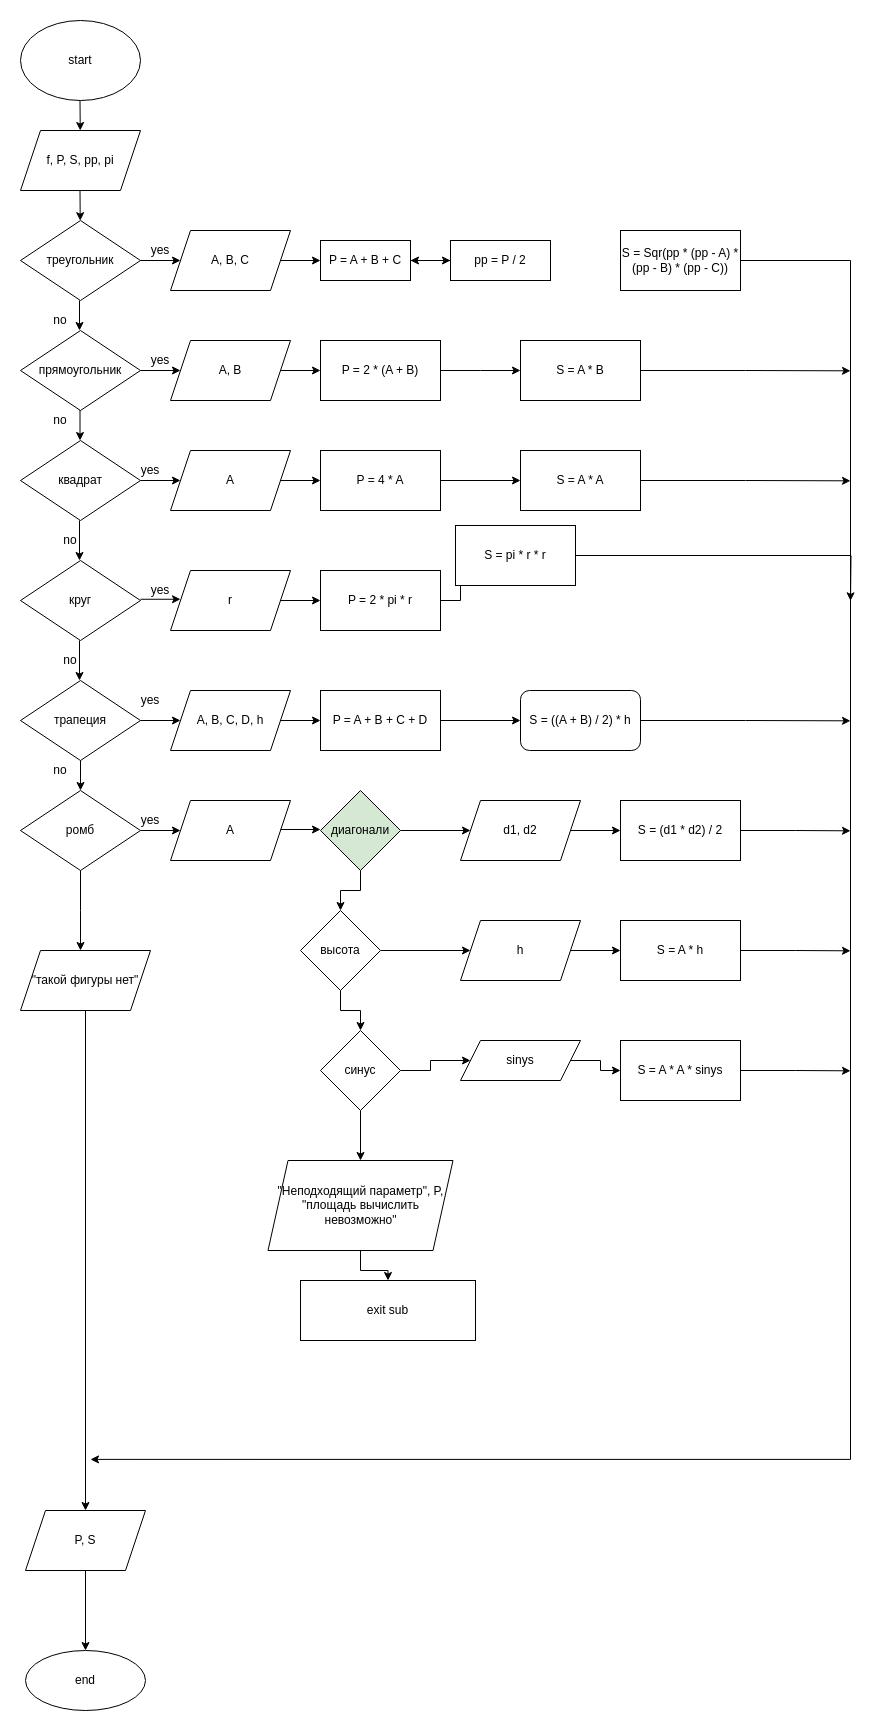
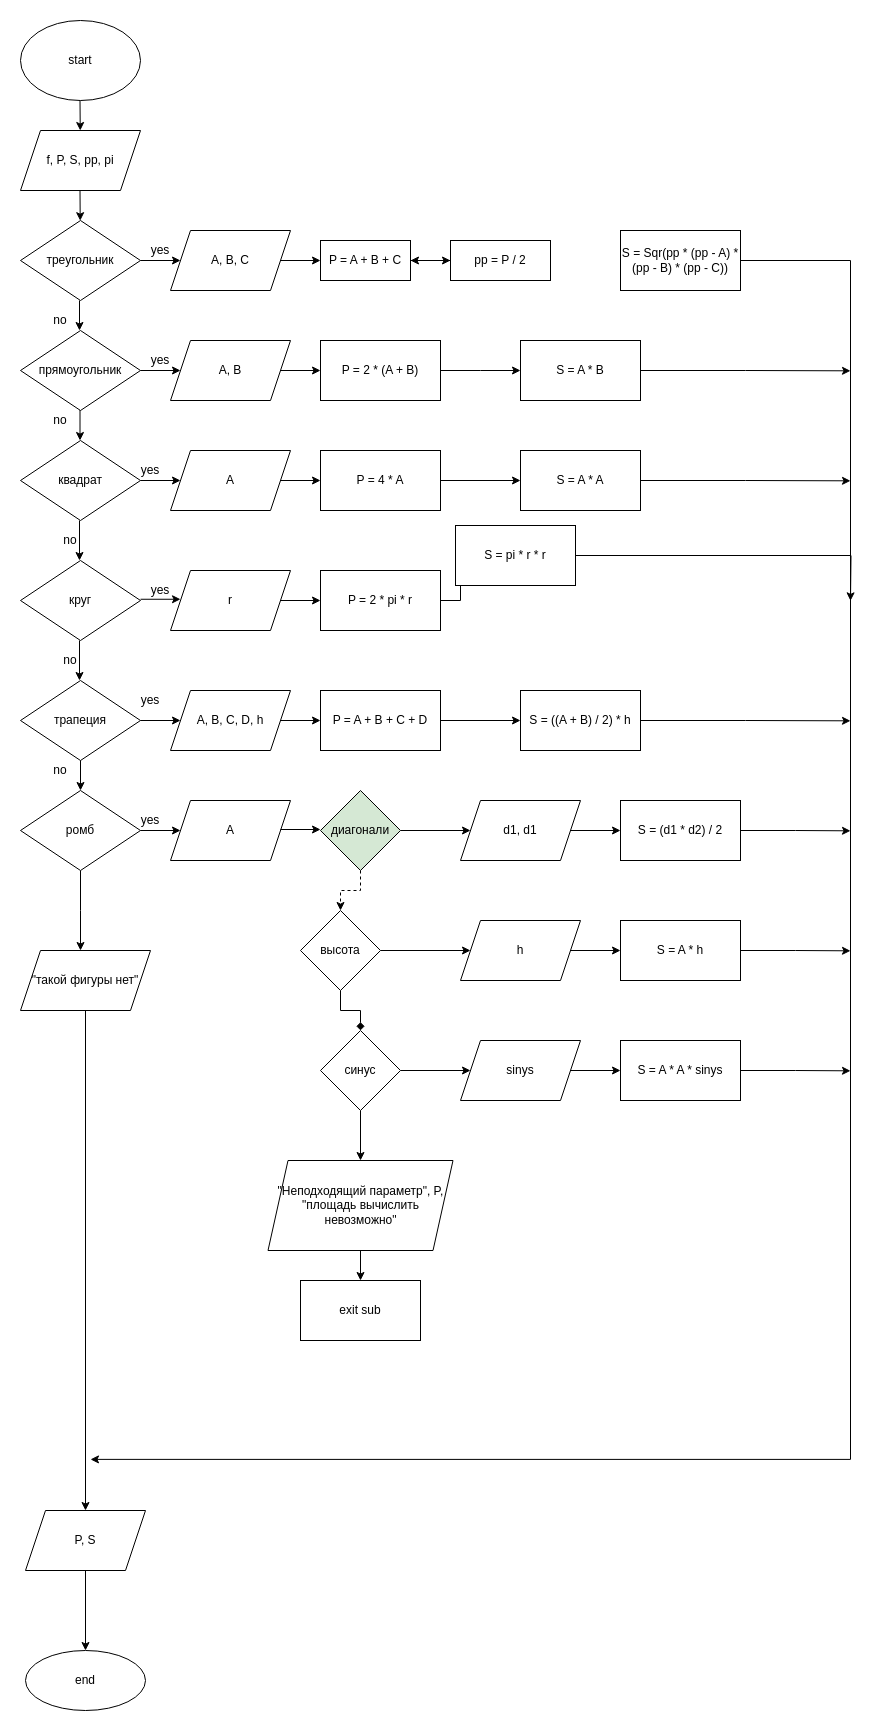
(581, 721) -> (581, 721)
(521, 831) -> (521, 831)
(354, 891) -> (354, 891)
(361, 1022) -> (361, 1022)
(521, 1061) -> (521, 1071)
(388, 1311) -> (361, 1311)
